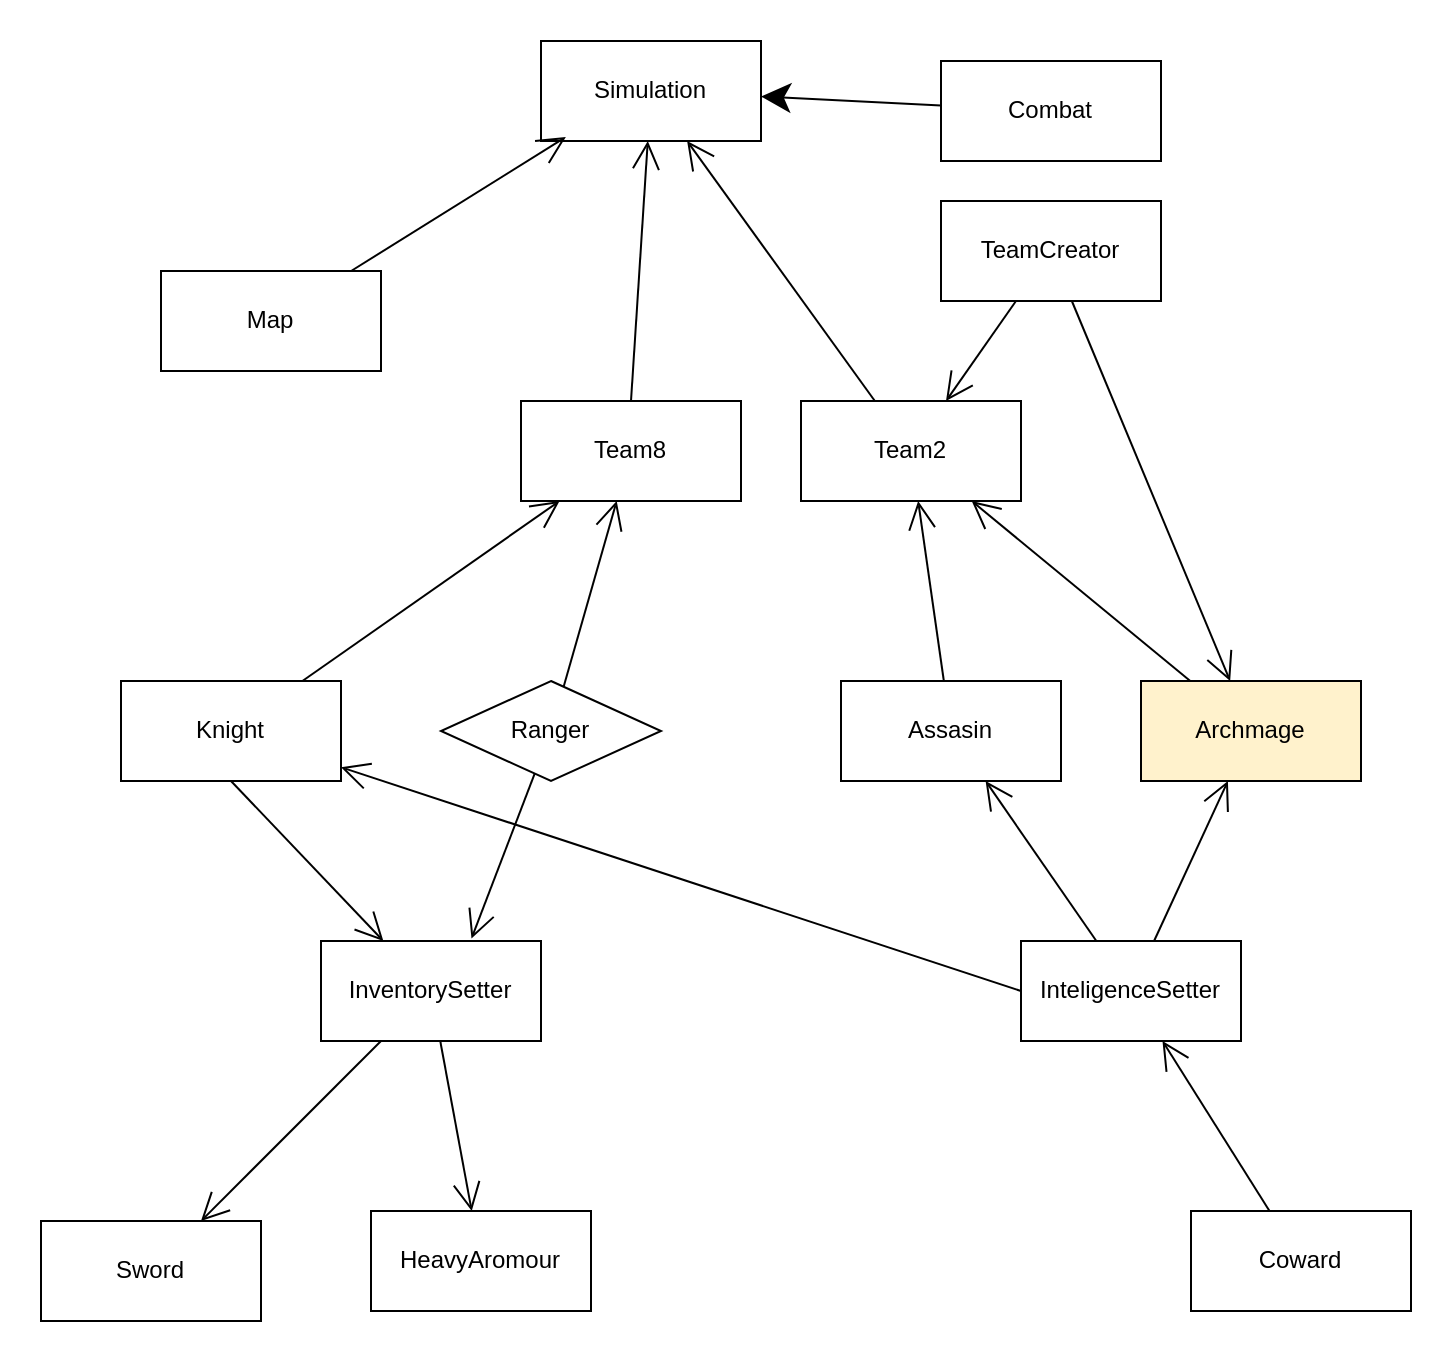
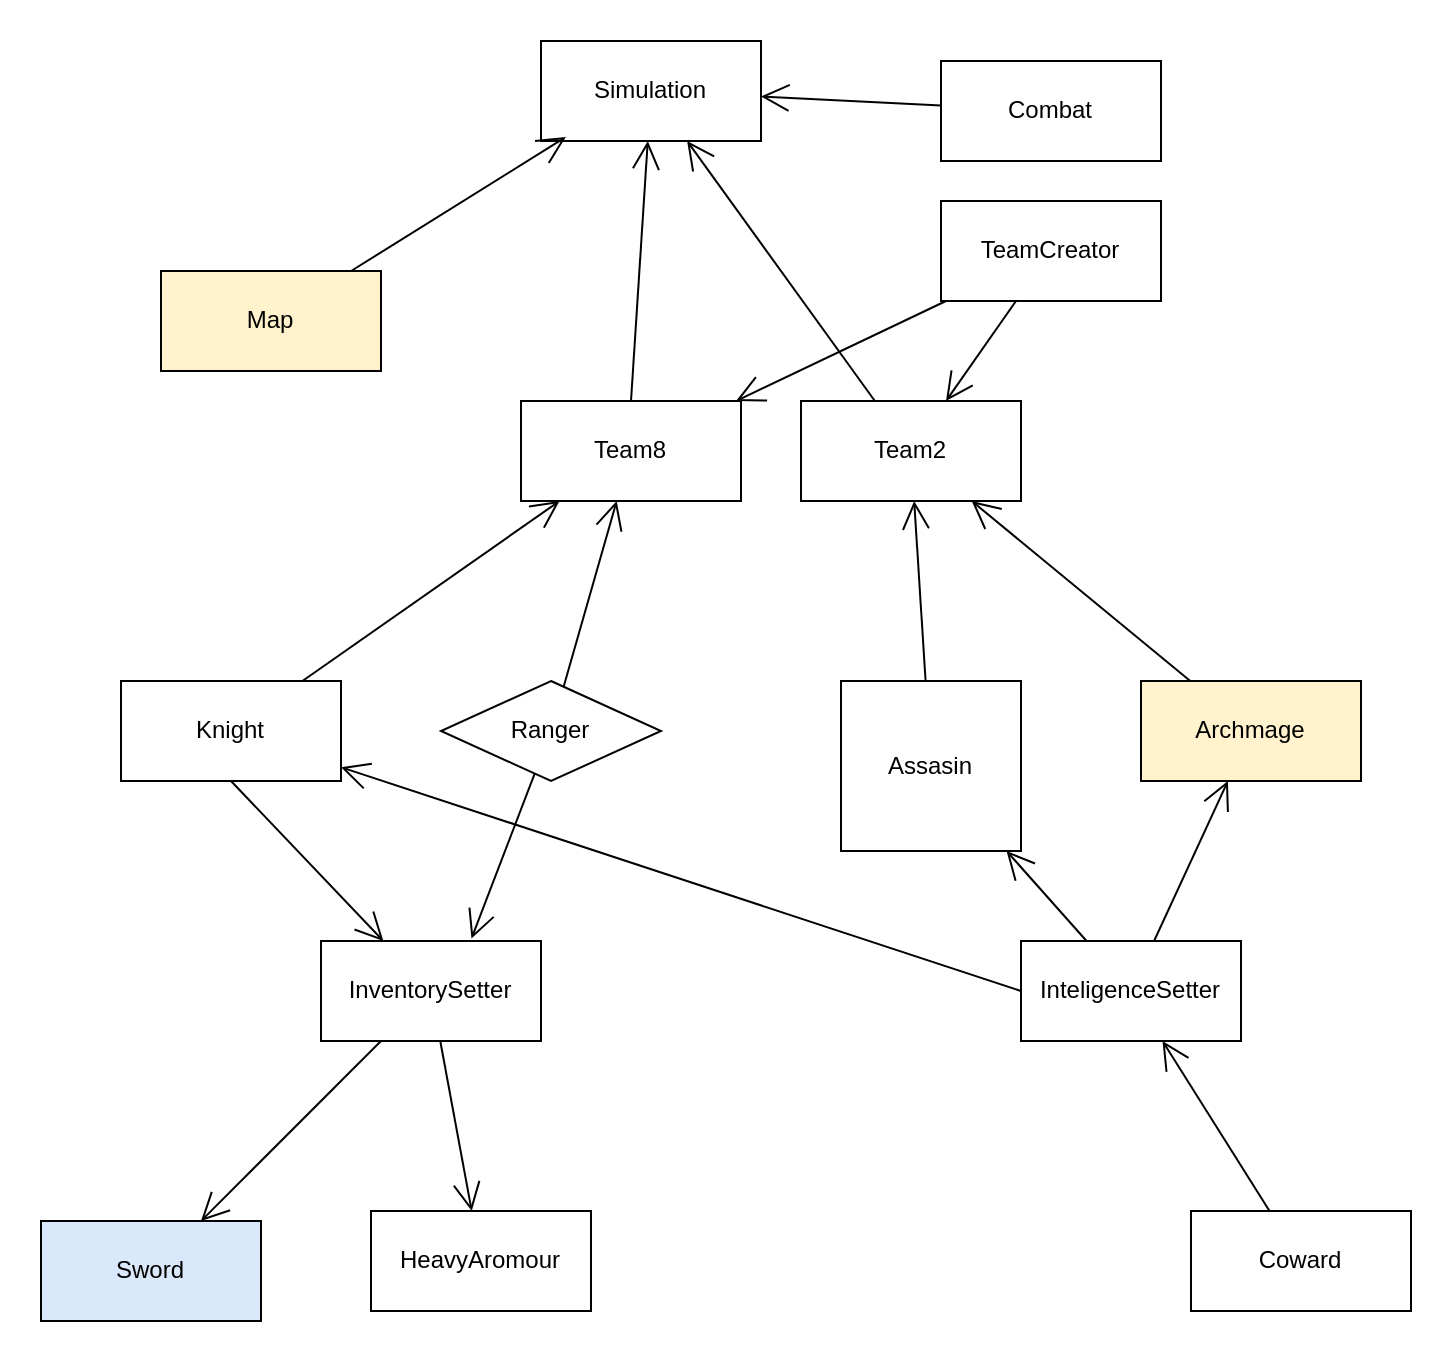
(785, 98) -> (776, 97)
(271, 321) -> (271, 321)
(1150, 488) -> (843, 350)
(951, 731) -> (931, 766)
(151, 1271) -> (151, 1271)
